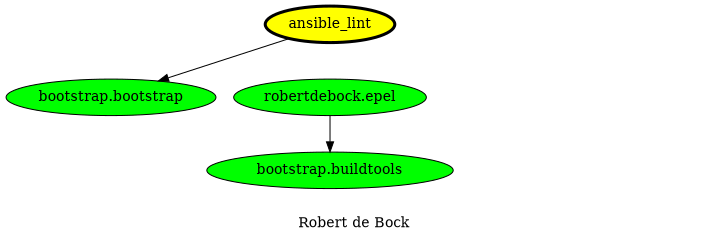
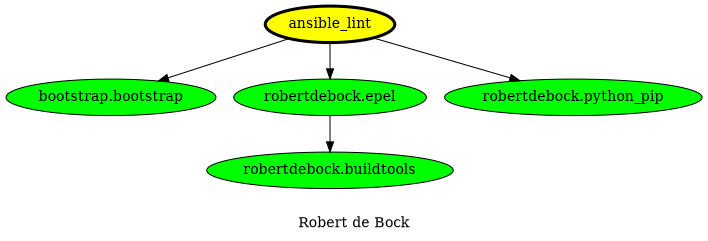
none -> (330, 56)
none -> (573, 97)
(330, 170) -> (330, 170)
